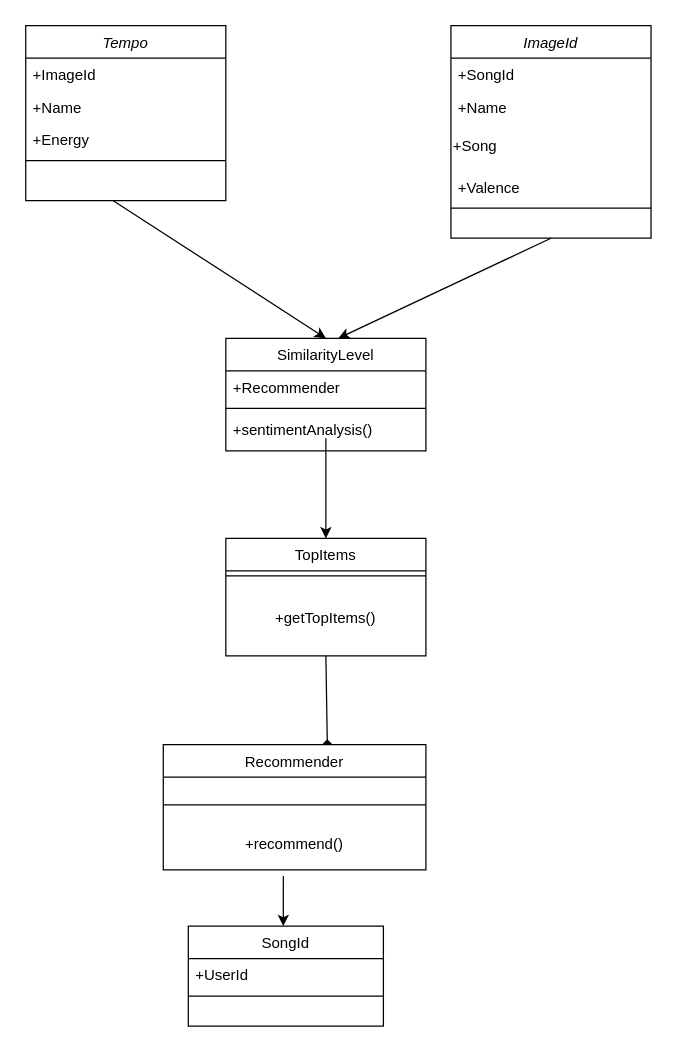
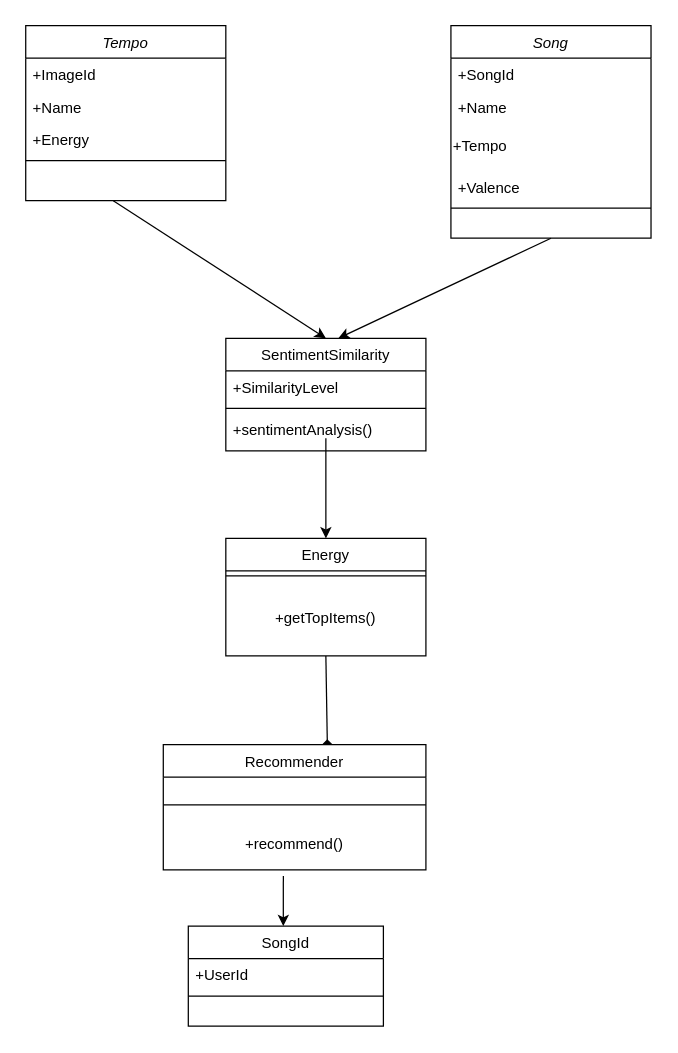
(550, 43) -> (550, 43)
(474, 147) -> (478, 147)
(325, 355) -> (325, 355)
(283, 388) -> (290, 388)
(325, 555) -> (325, 555)
